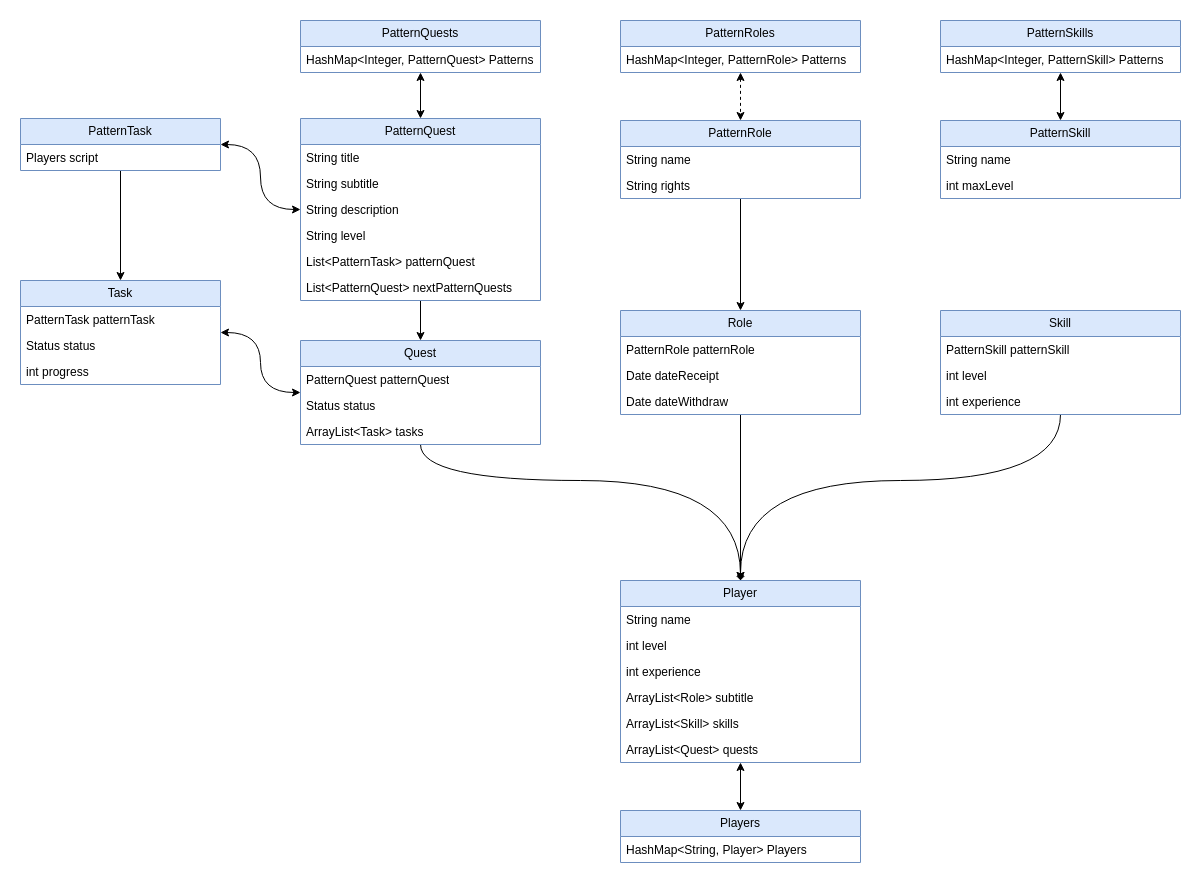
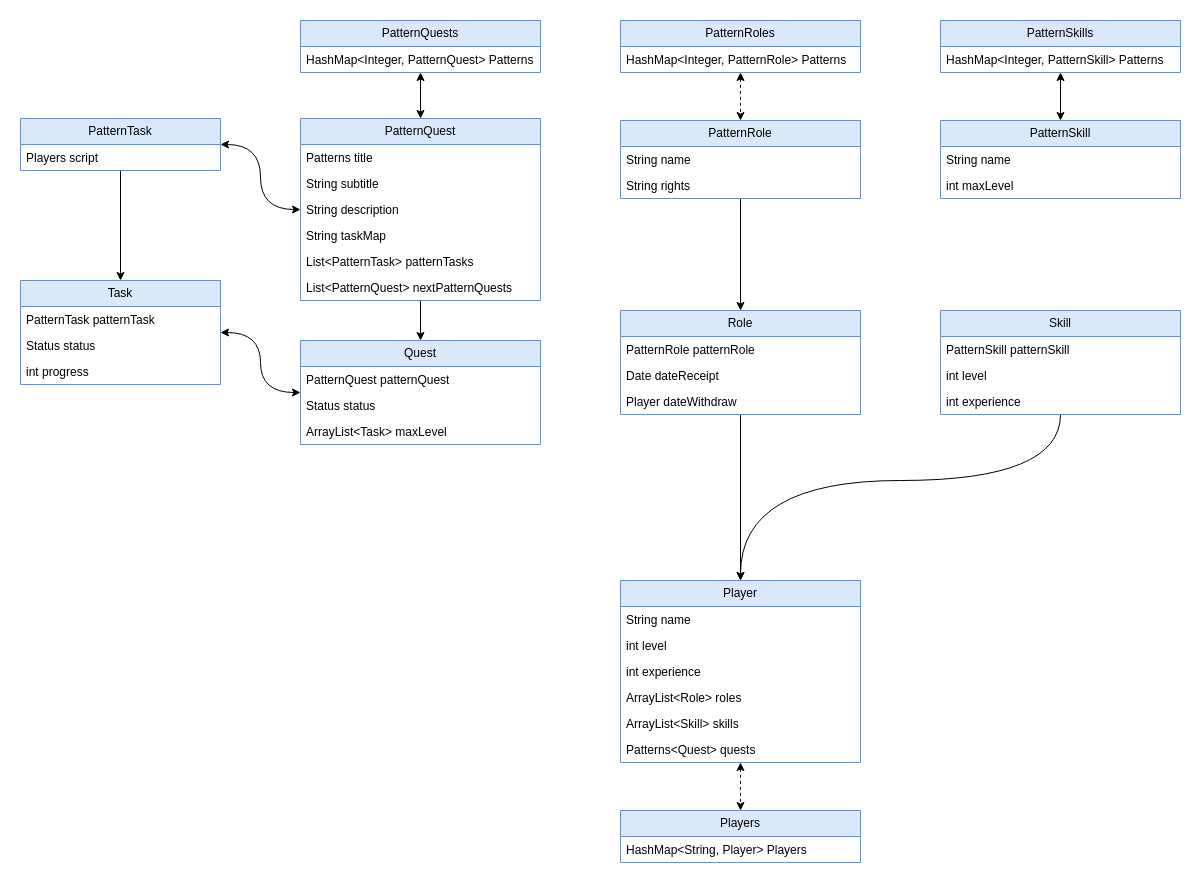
(341, 159) -> (349, 159)
(341, 237) -> (350, 237)
(404, 263) -> (404, 263)
(682, 403) -> (687, 403)
(374, 433) -> (382, 433)
(590, 481) -> none
(756, 524) -> (756, 525)
(699, 699) -> (691, 699)
(701, 751) -> (699, 751)
(741, 787) -> (741, 787)
